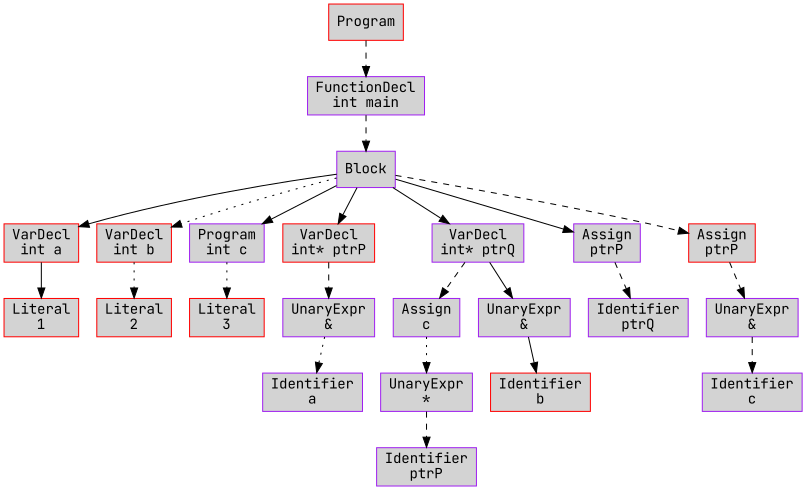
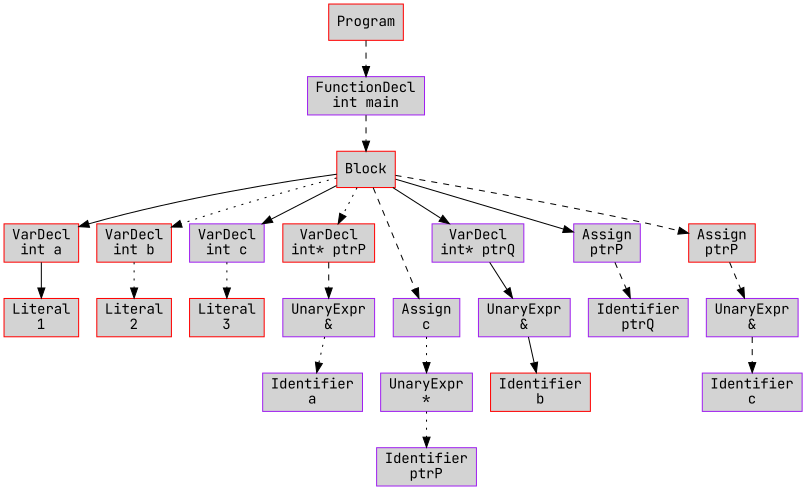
(366, 169) -> (366, 169)
(350, 201) -> (350, 201)
(227, 243) -> (227, 243)
(455, 276) -> (394, 238)
(427, 424) -> (427, 424)
